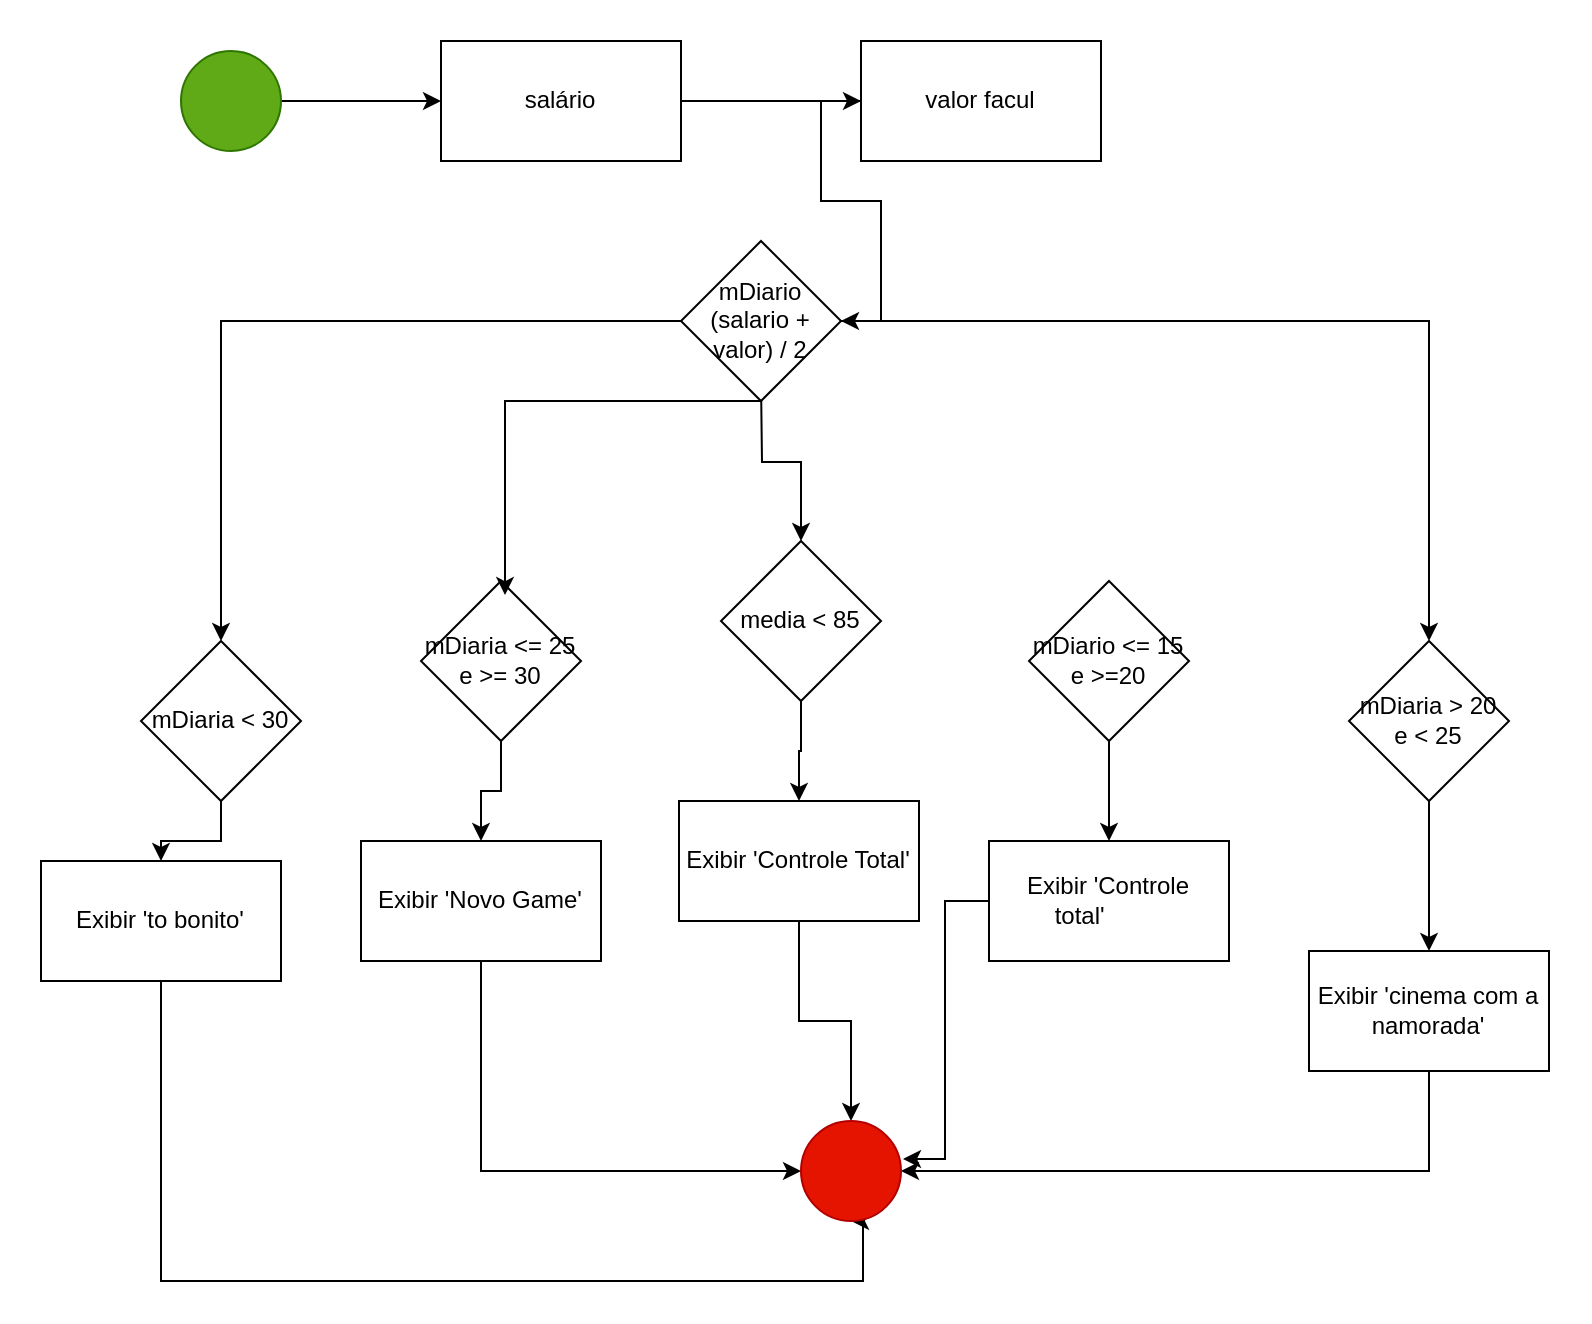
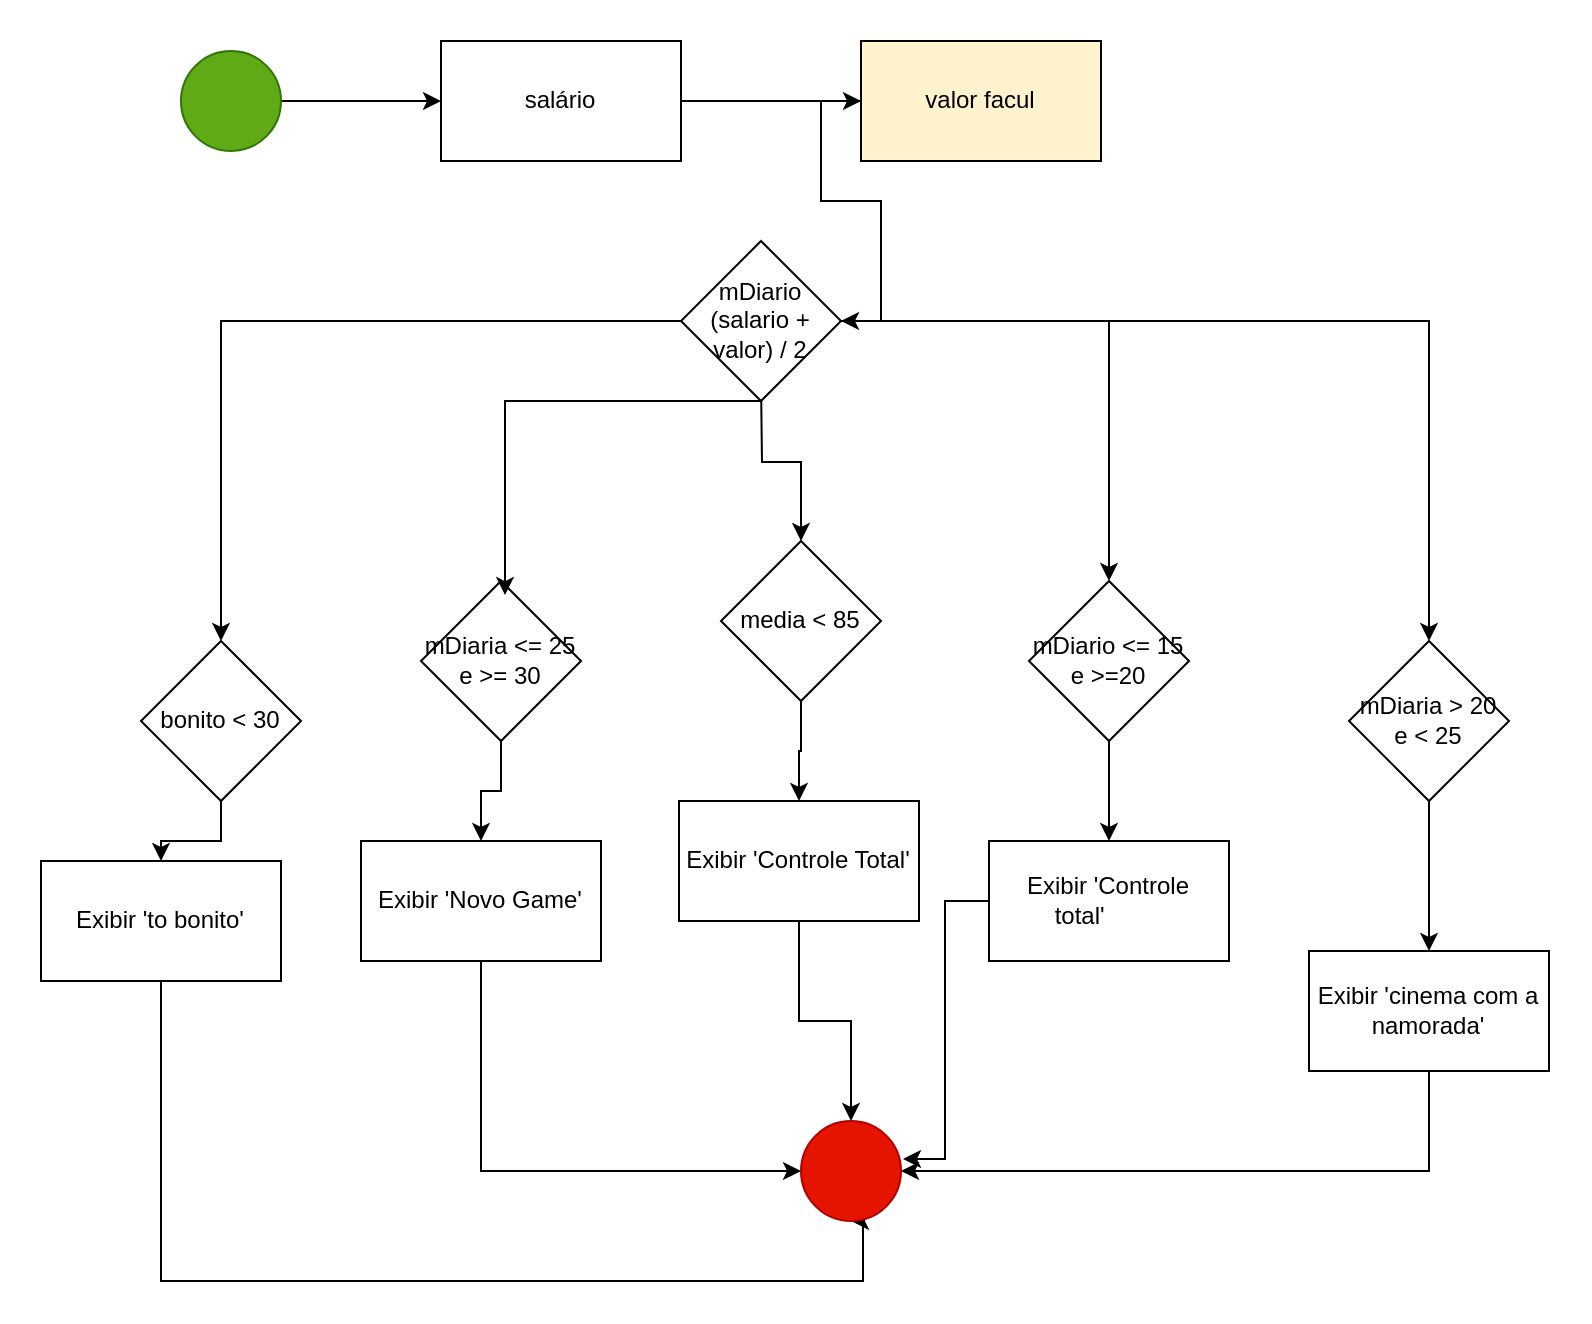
(981, 101) -> (981, 101)
none -> (1109, 446)
(221, 721) -> (221, 721)
